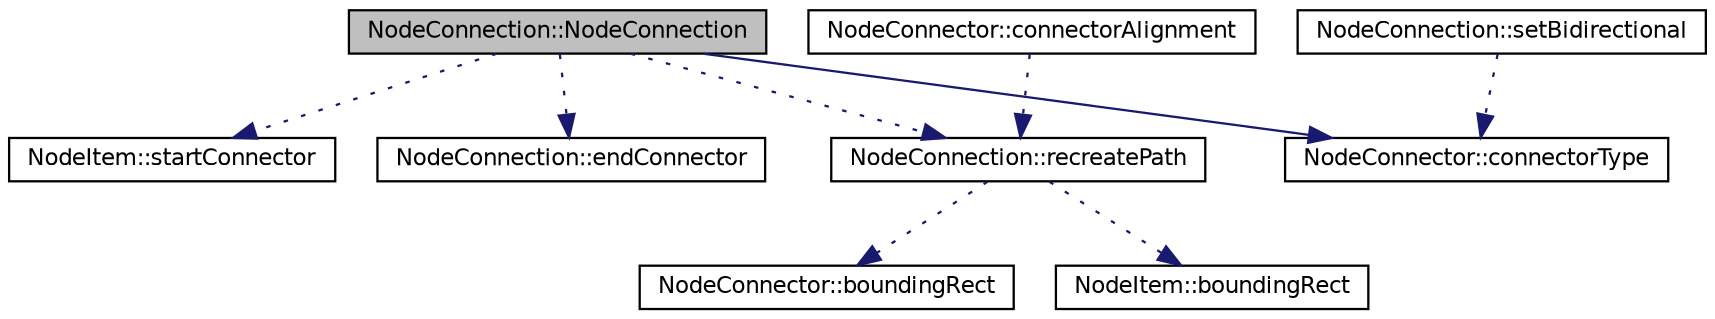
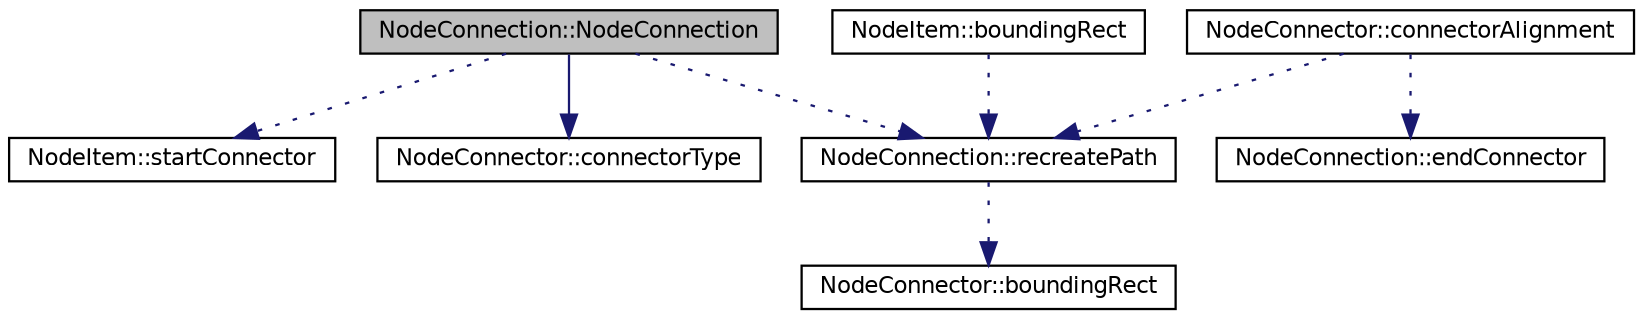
(1502, 32) -> none
(563, 85) -> (1411, 84)
(1106, 217) -> (989, 84)
